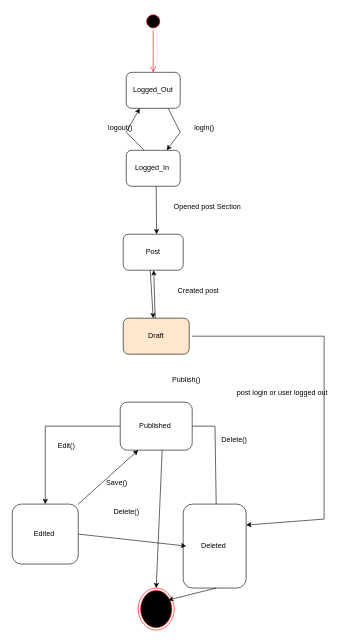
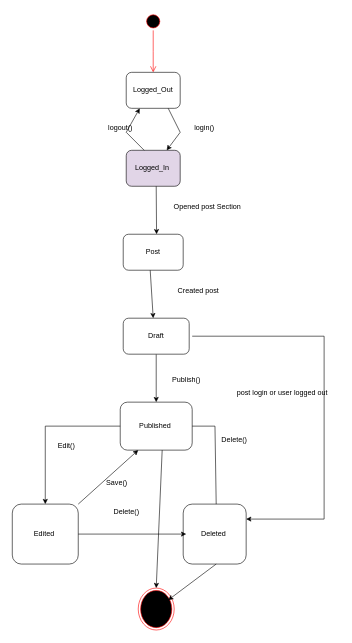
(153, 168) -> (153, 168)
(155, 296) -> (156, 396)
(156, 336) -> (156, 336)
(215, 546) -> (215, 534)
